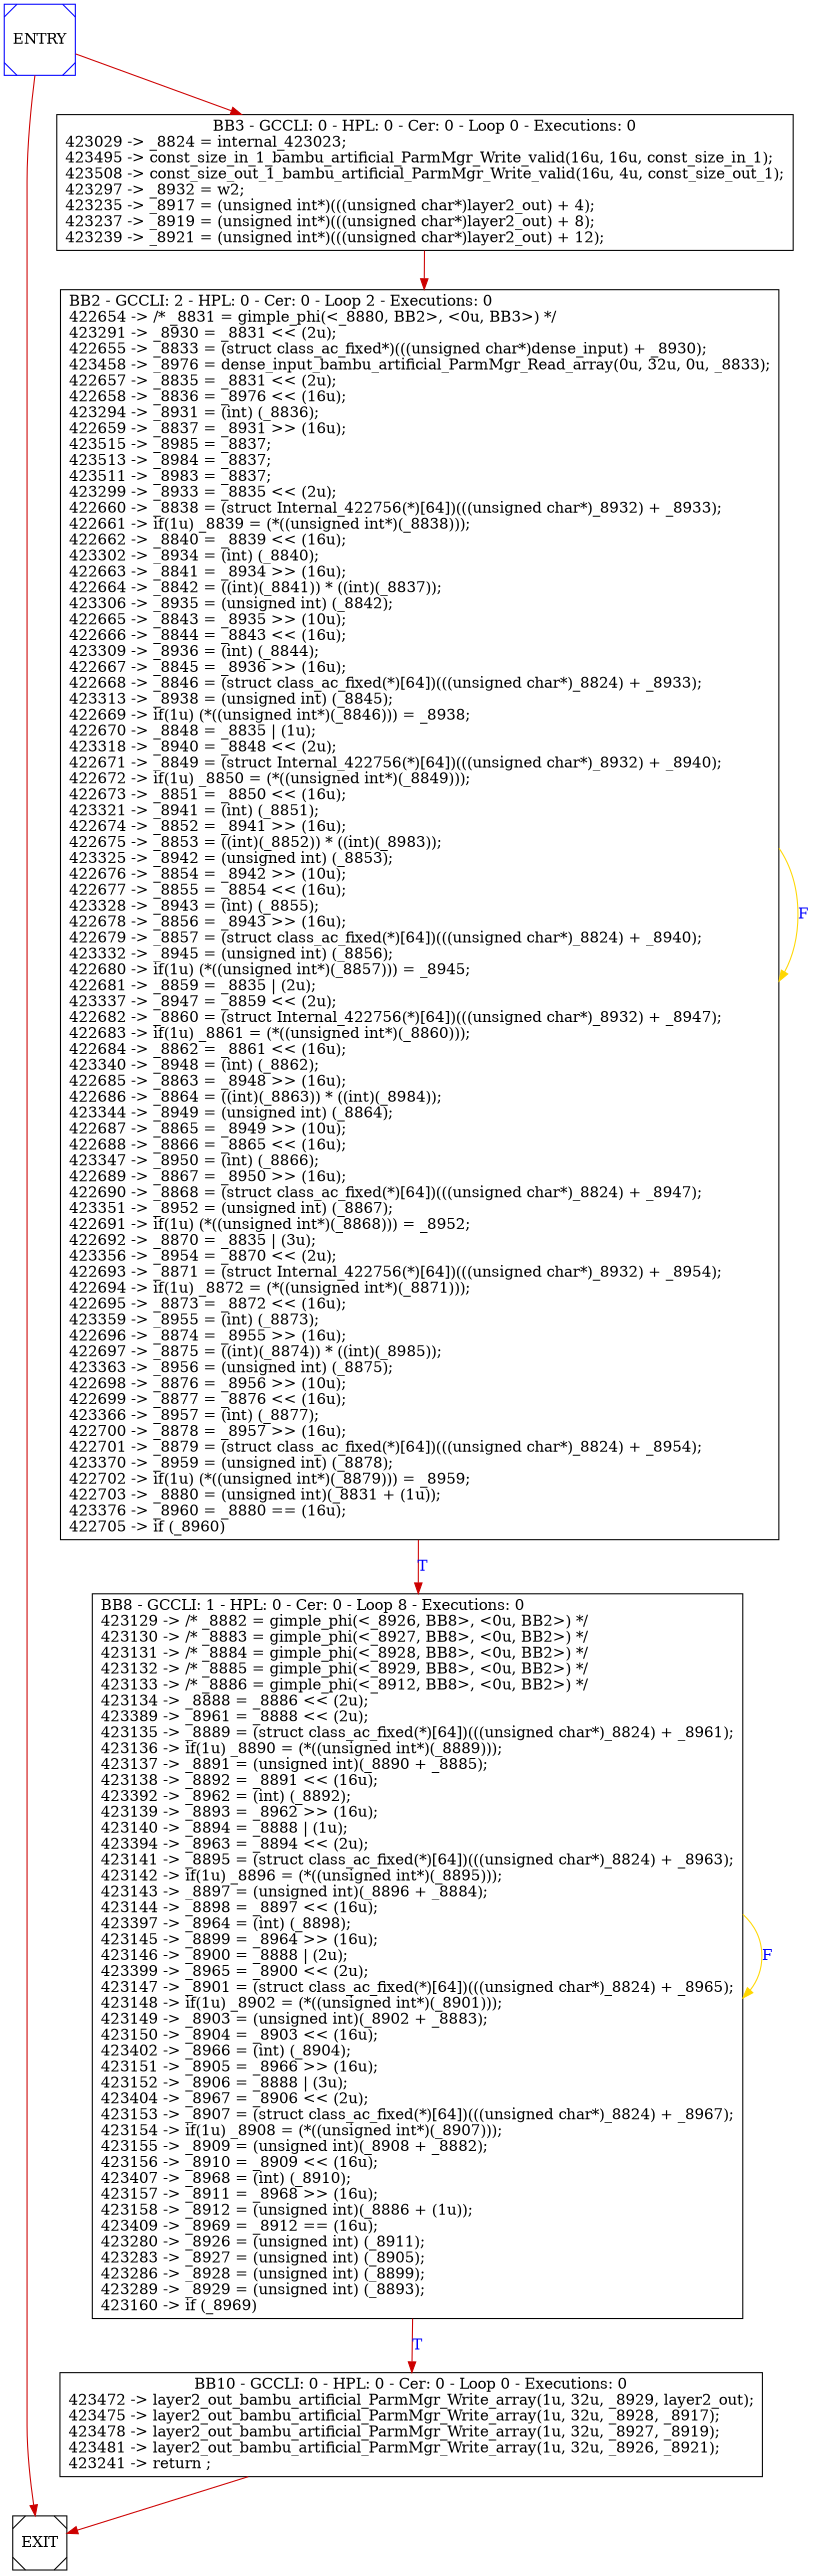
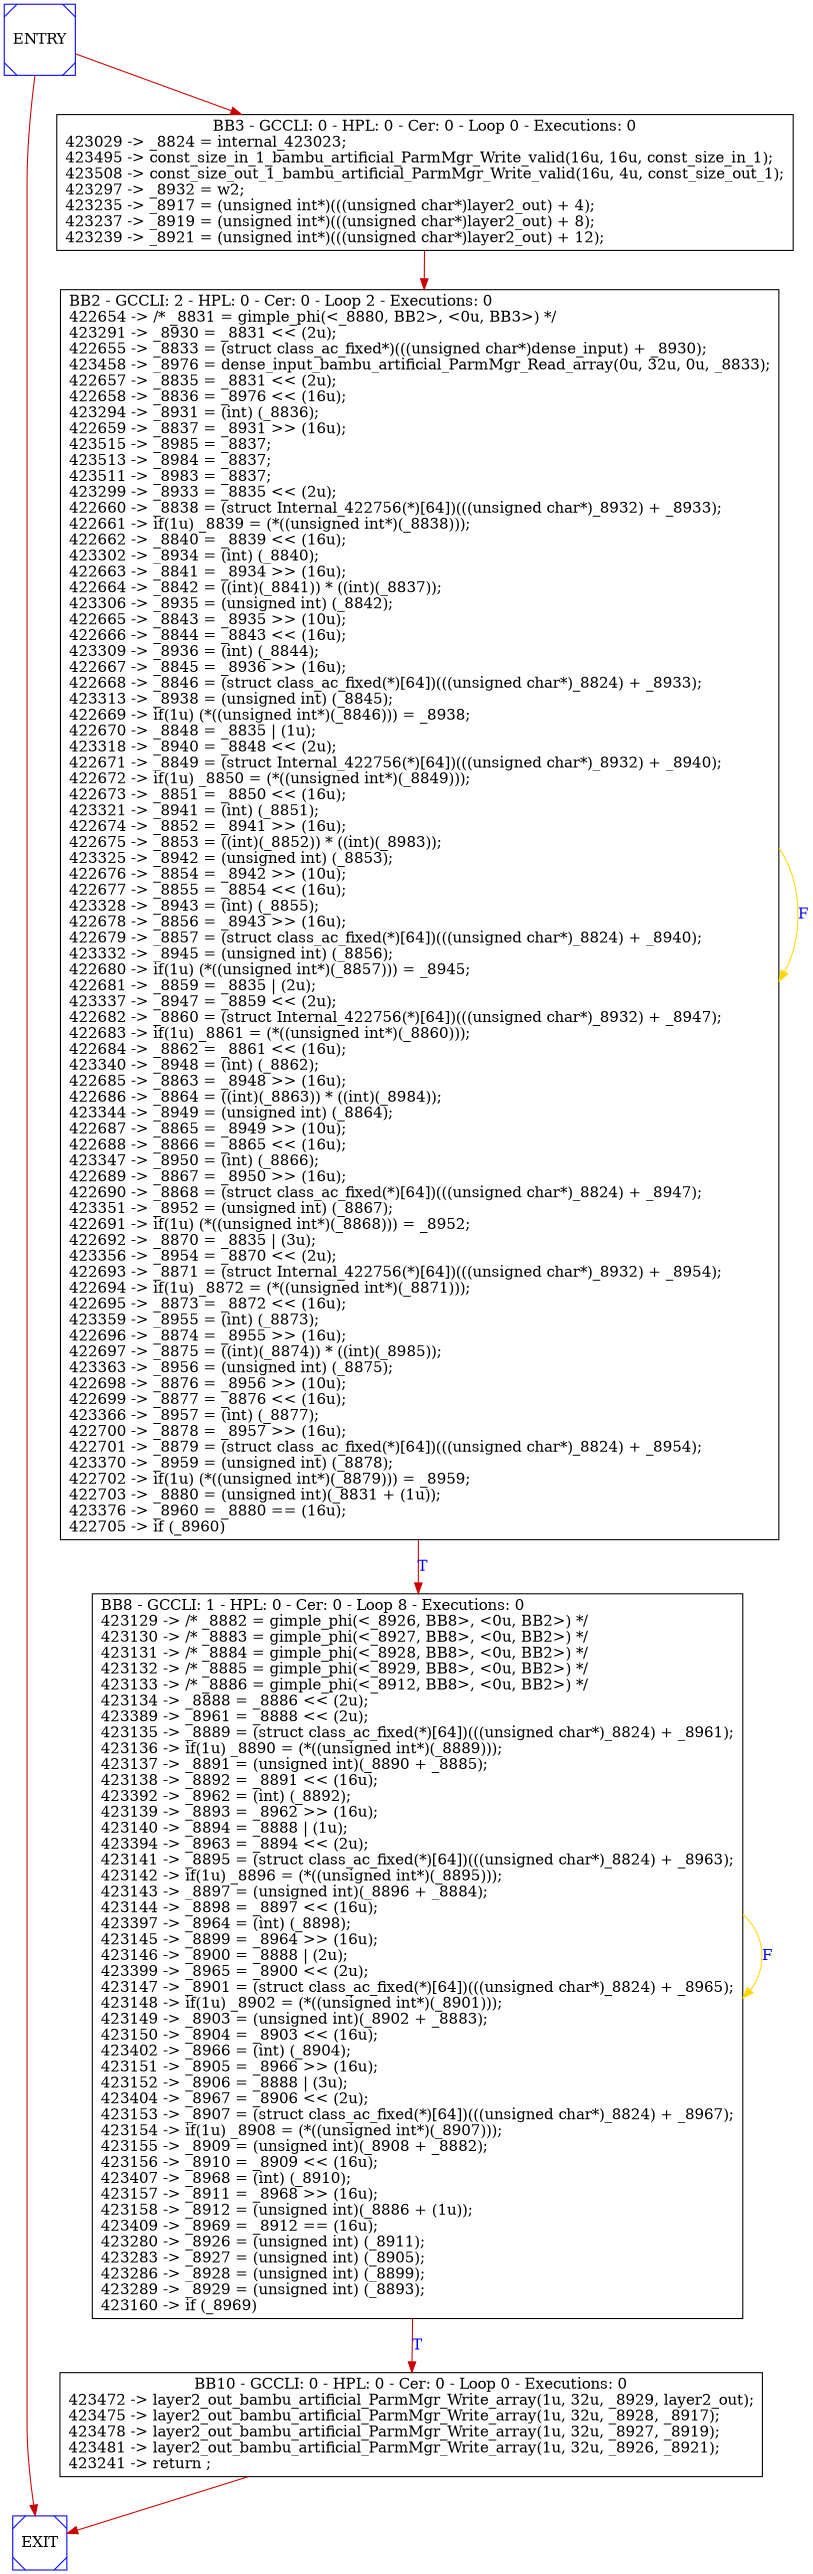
(40, 2543) -> (40, 2543)
